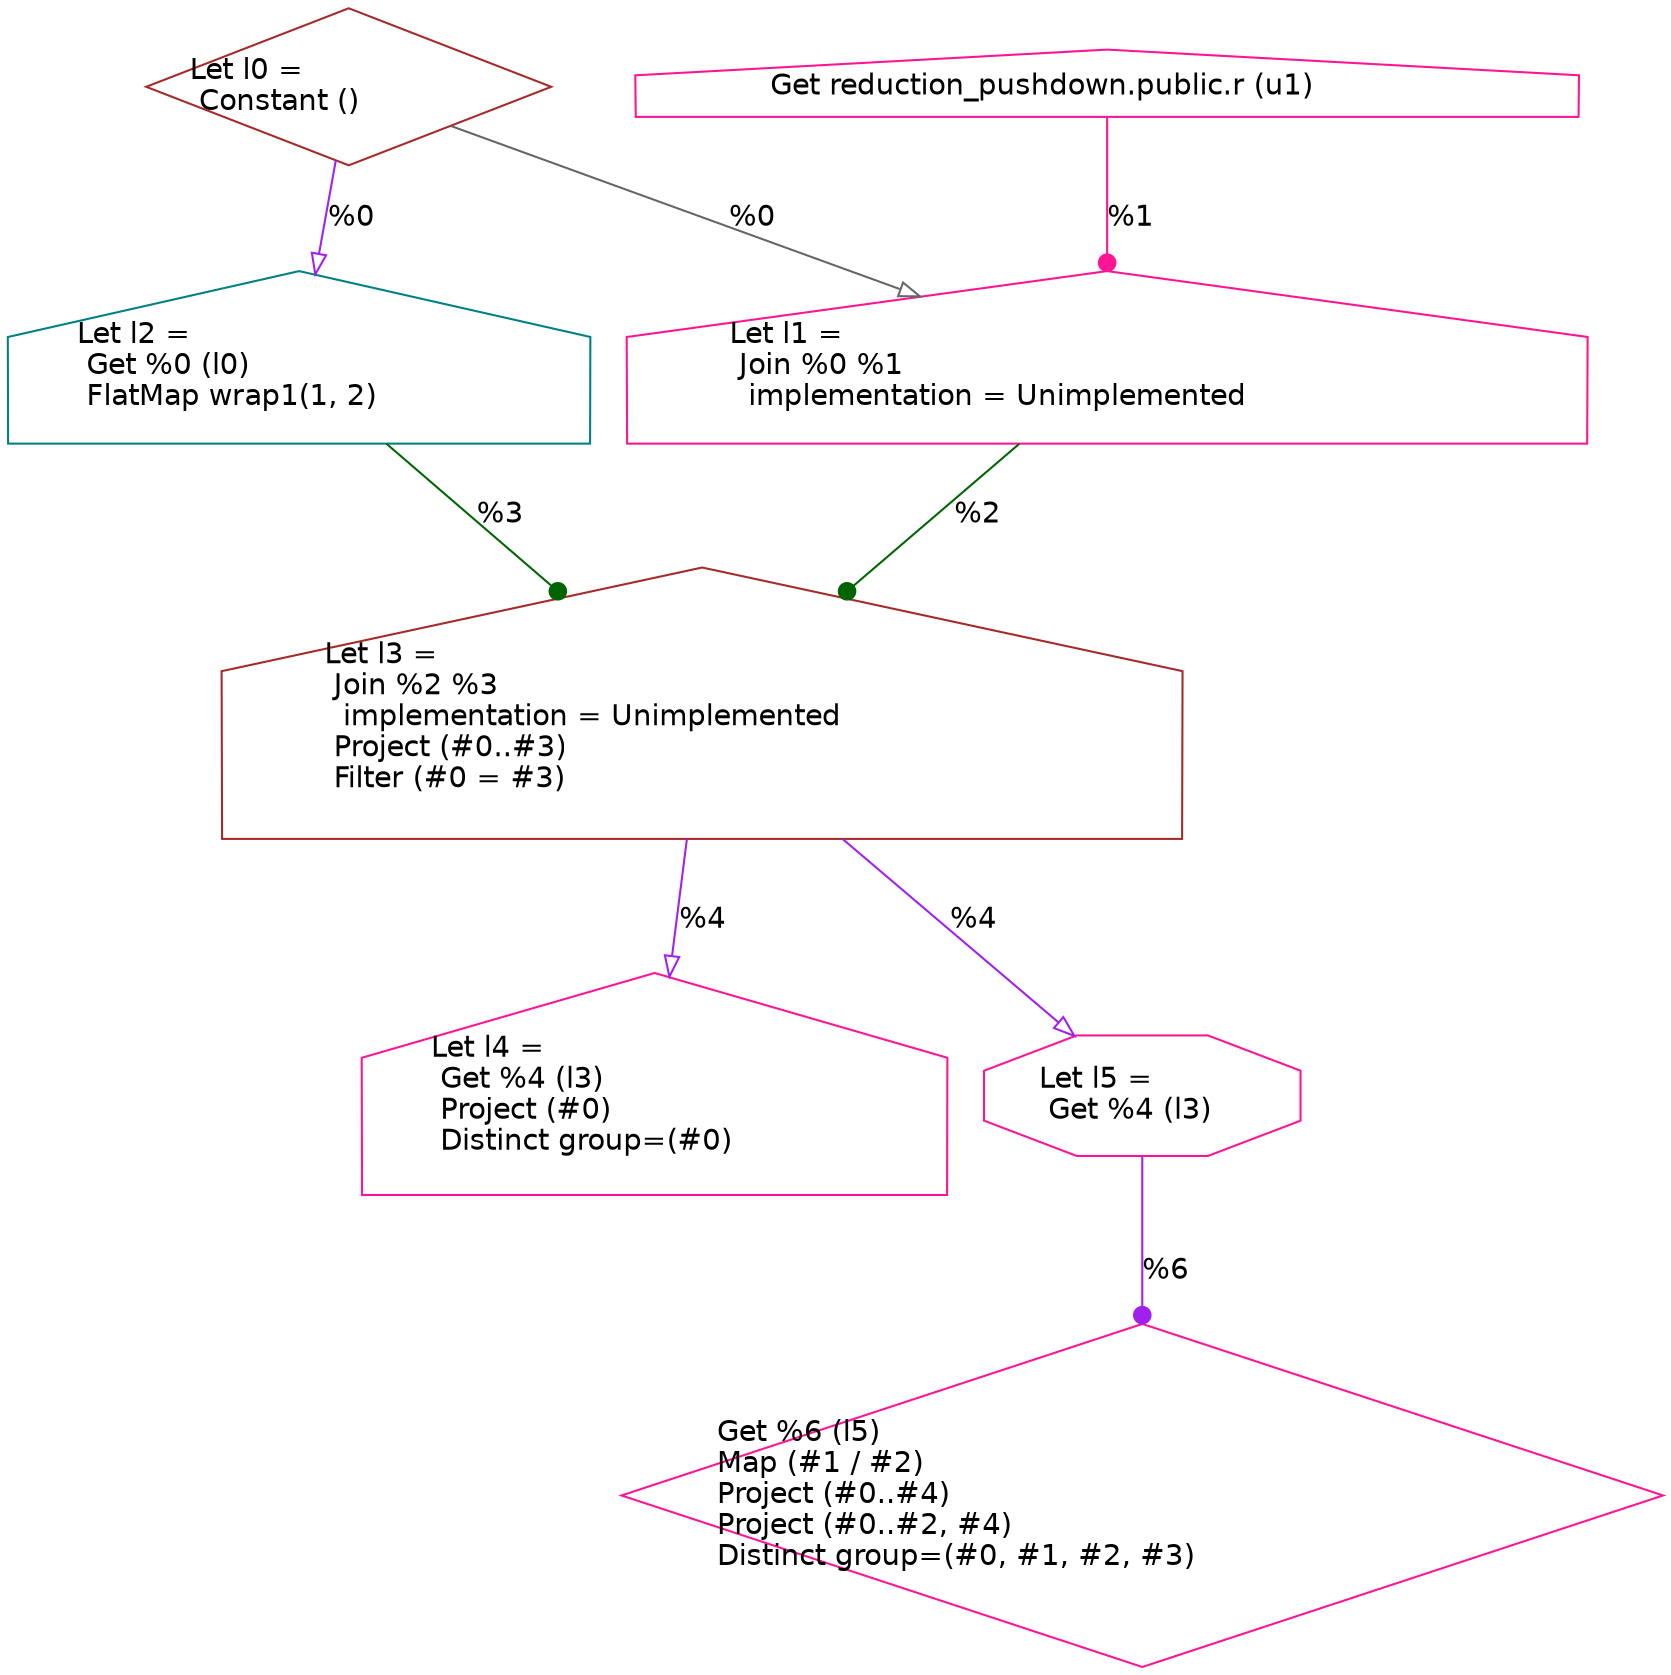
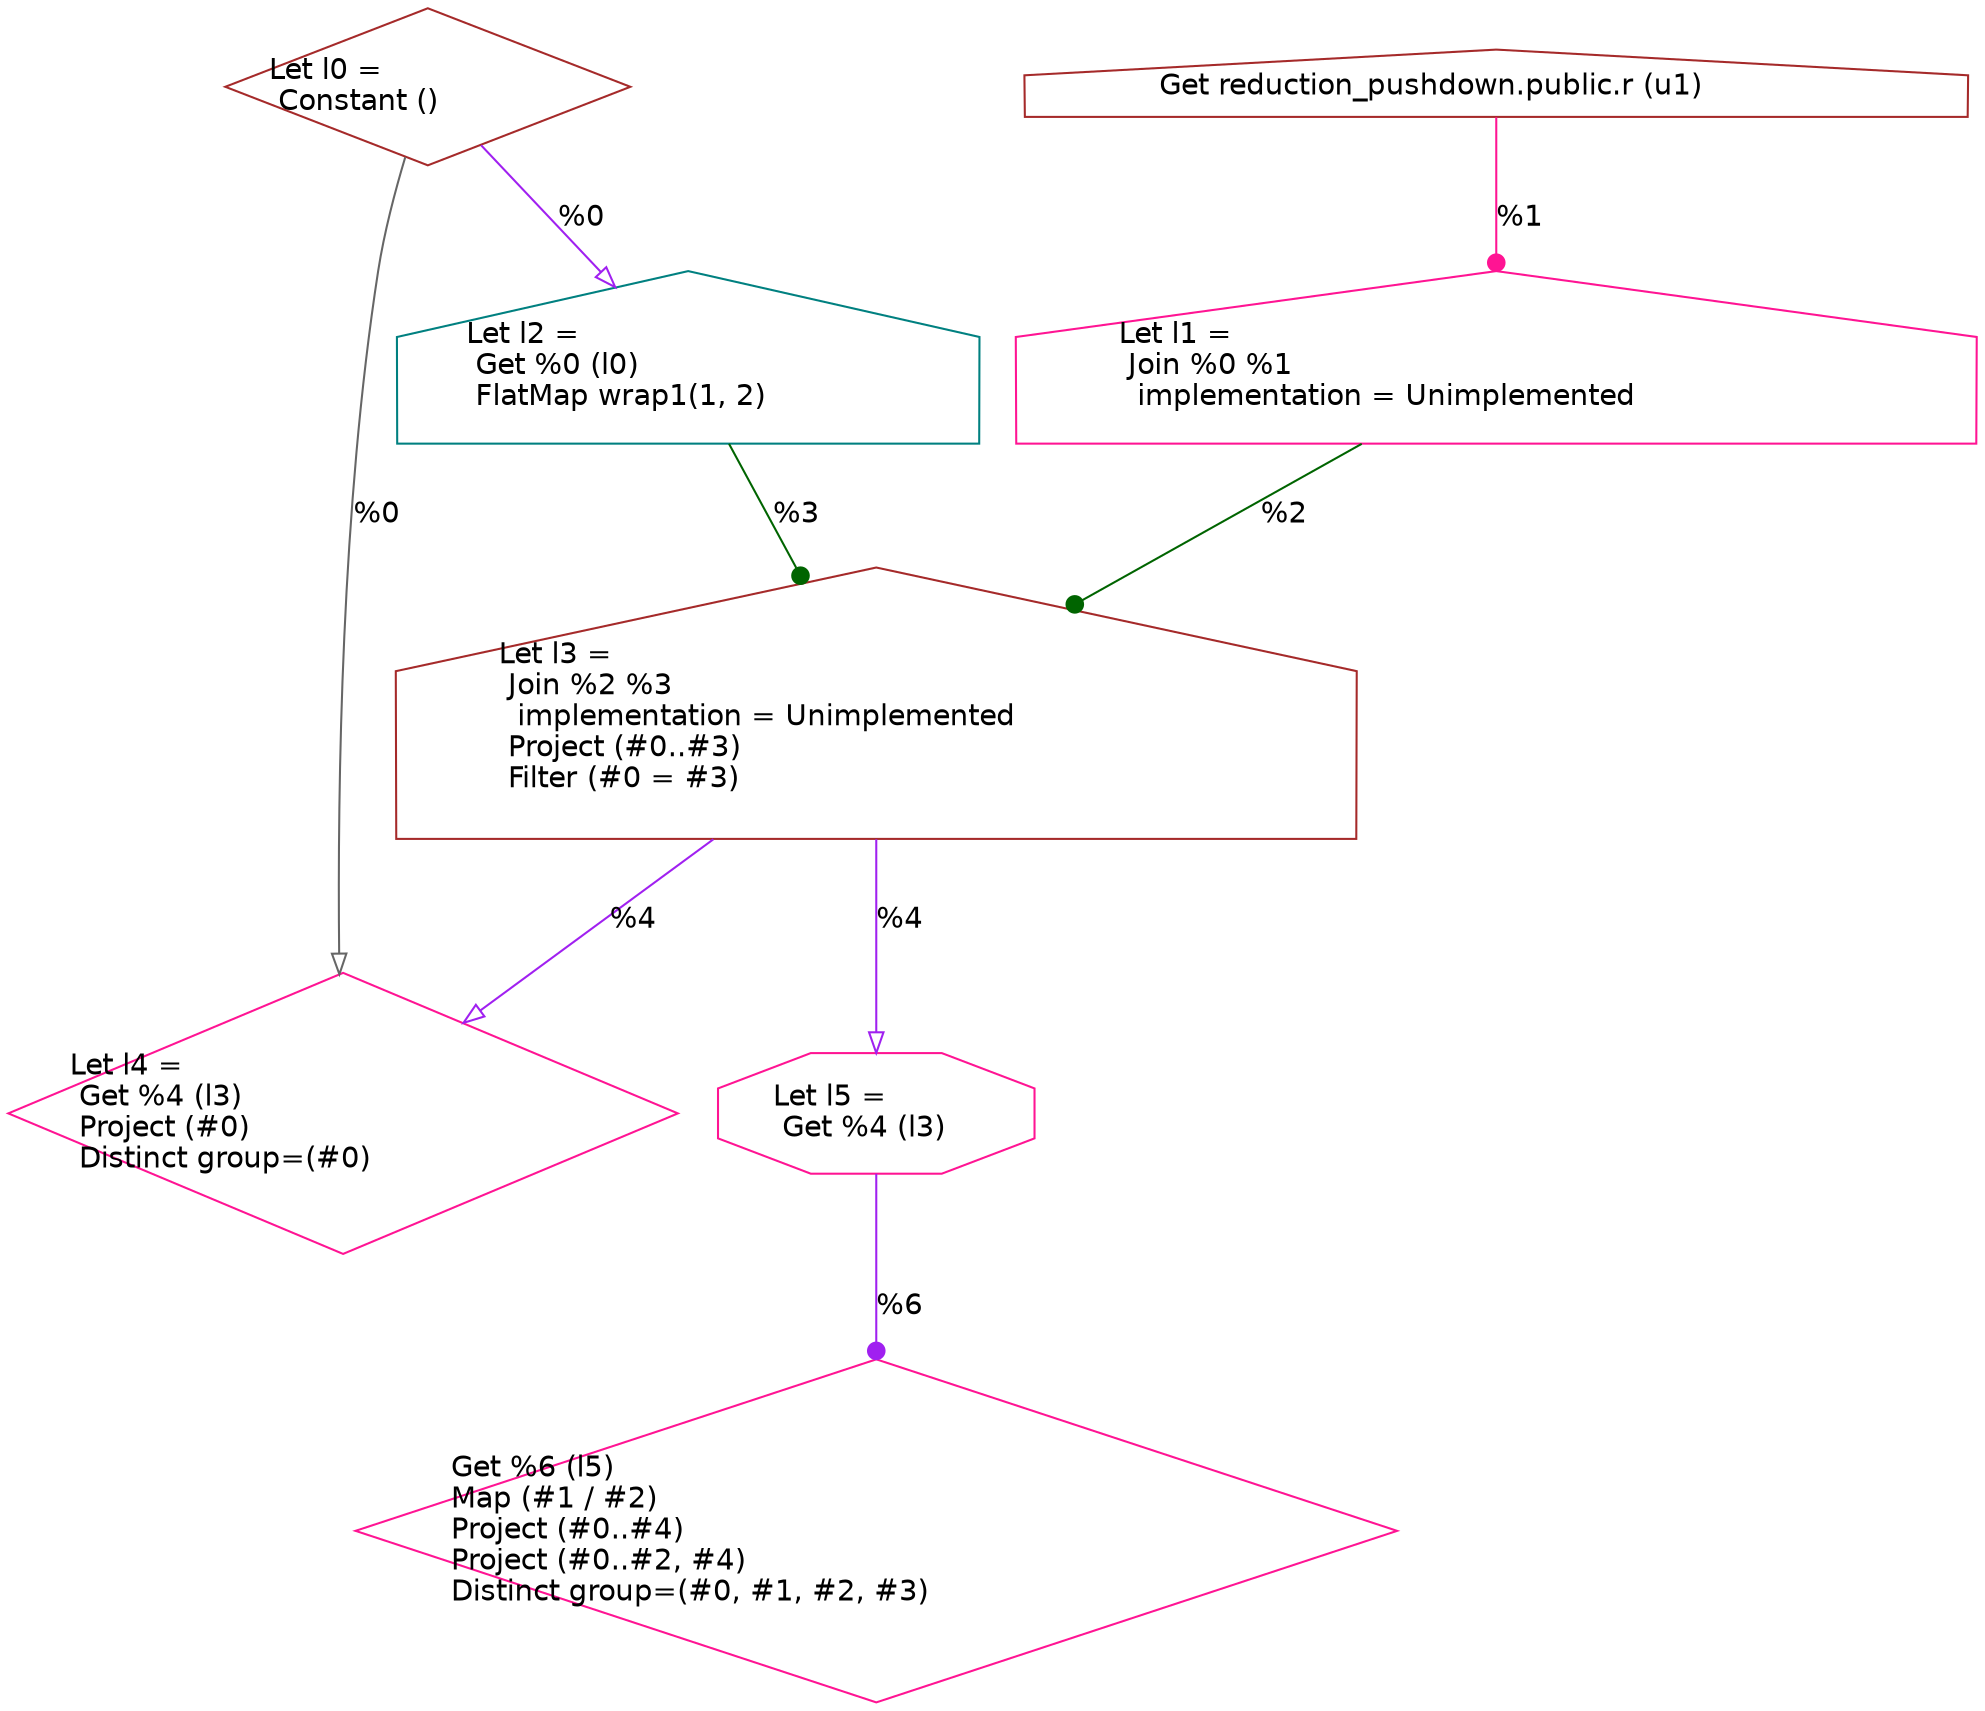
(1107, 87) -> (1496, 87)
(675, 208) -> (349, 553)
(655, 1096) -> (343, 1113)
